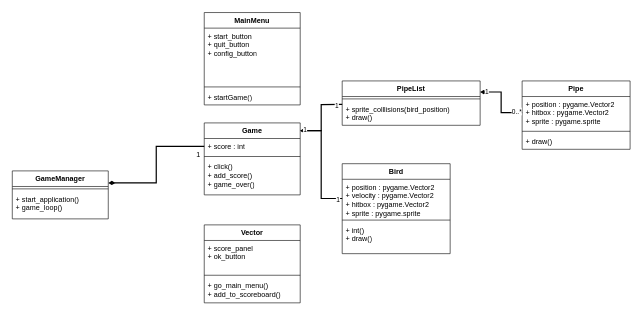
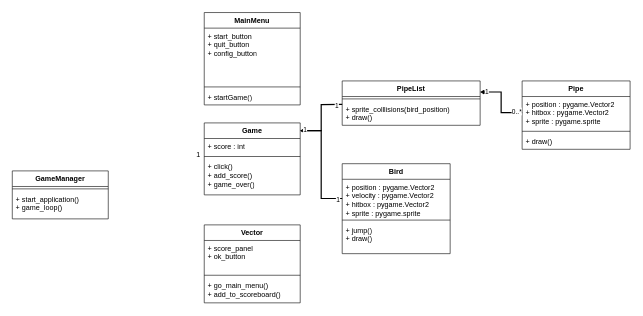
(156, 162) -> none
(361, 235) -> (361, 235)
